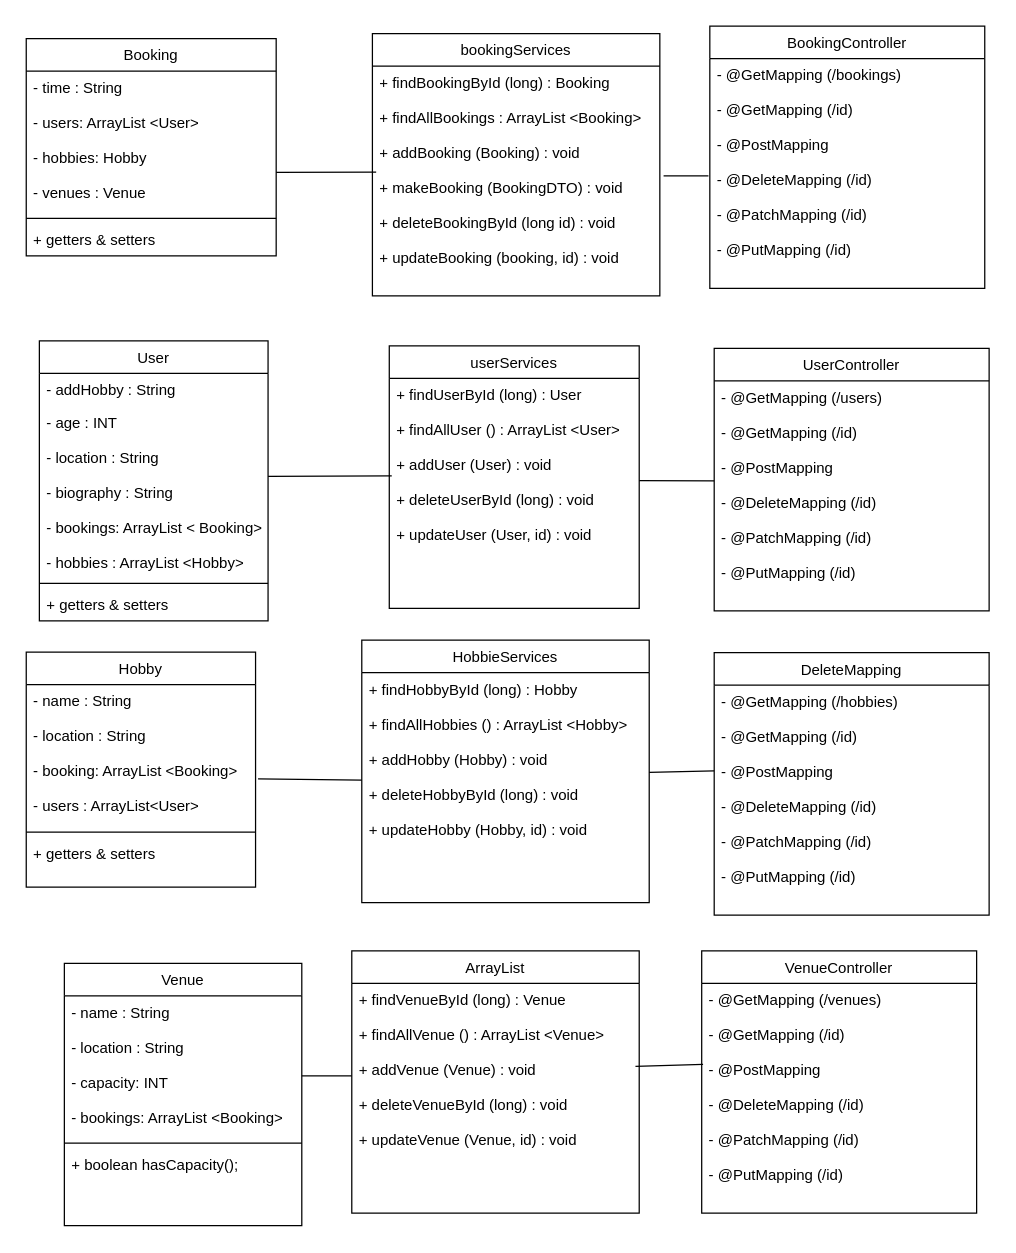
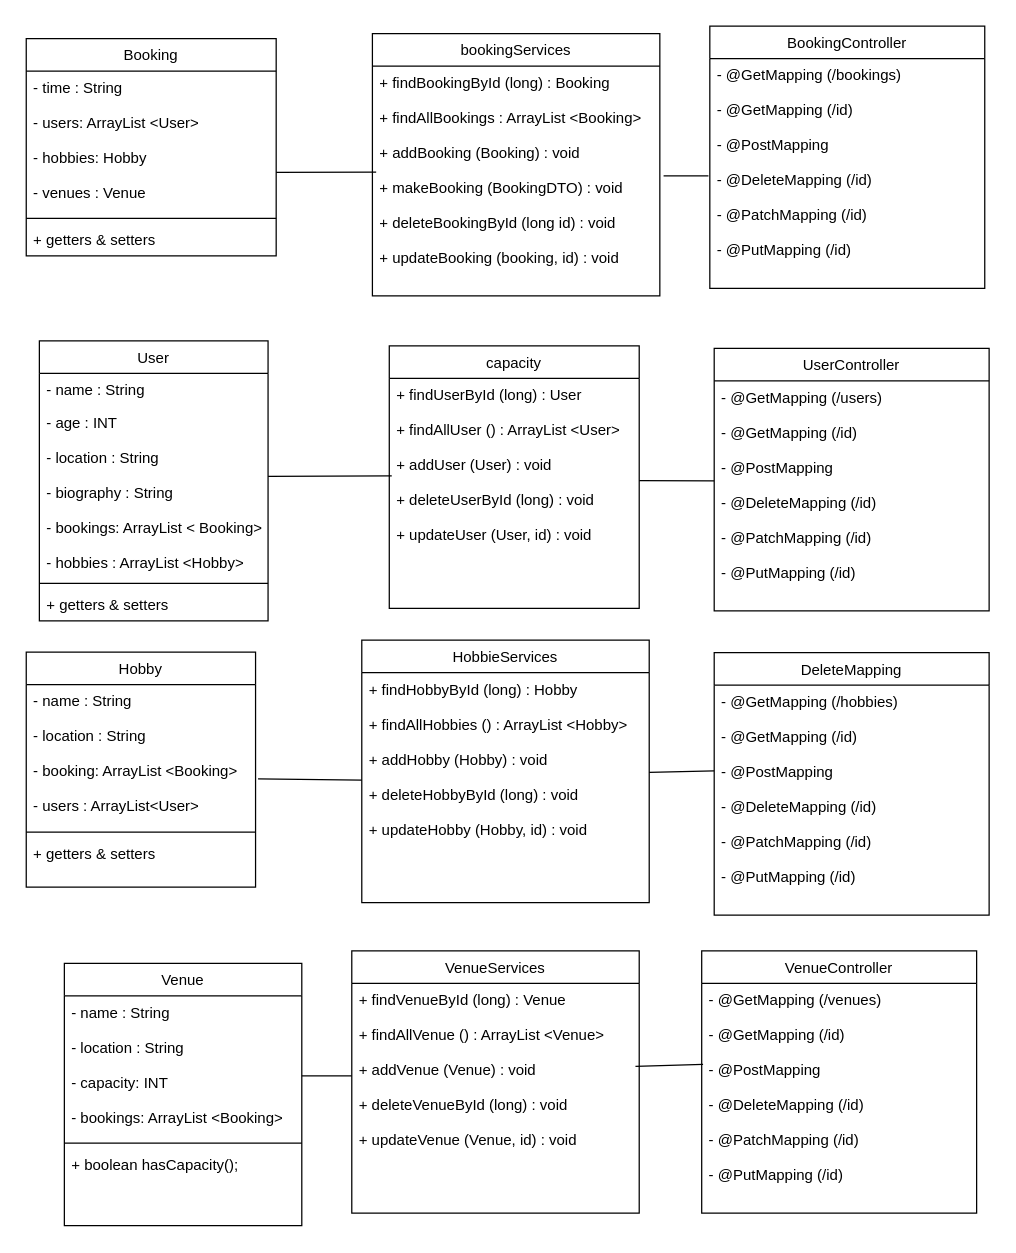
(514, 363) -> (514, 363)
(116, 390) -> (100, 390)
(495, 968) -> (495, 968)
